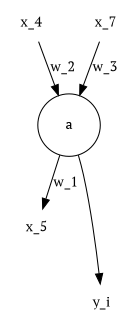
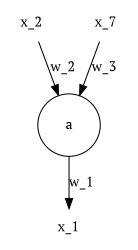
(32, 23) -> (32, 23)
(37, 228) -> (69, 228)
(102, 303) -> none
